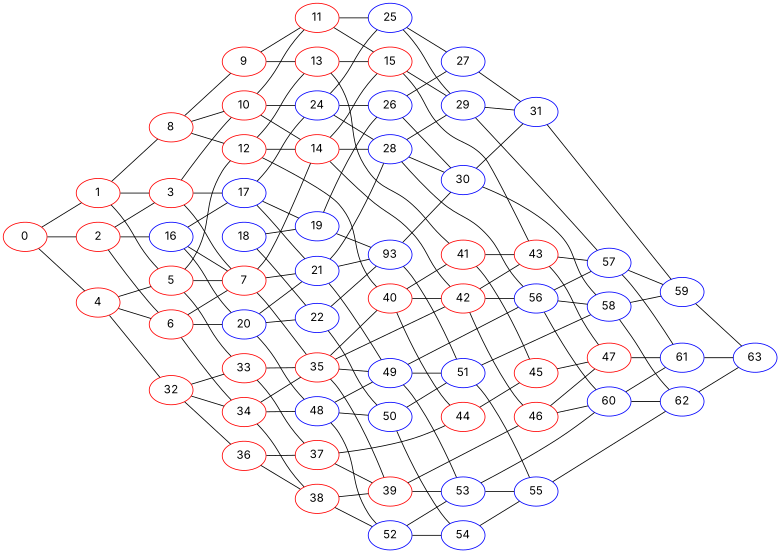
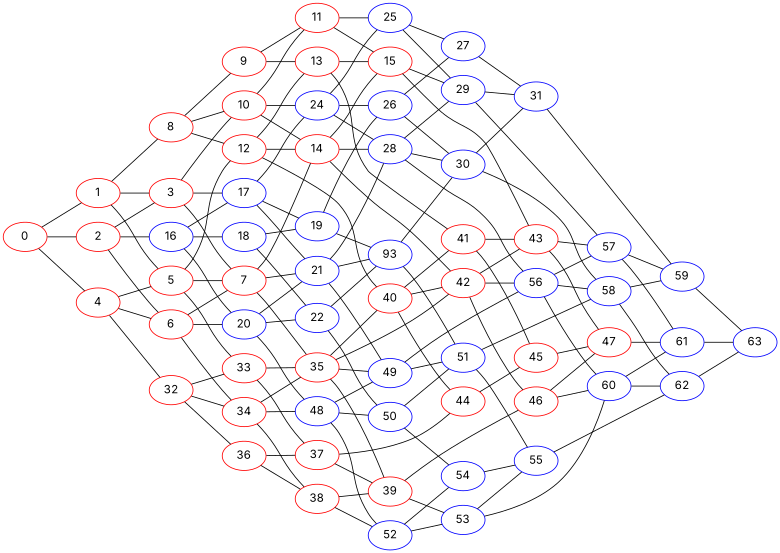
(208, 259) -> (214, 237)
(431, 425) -> none
